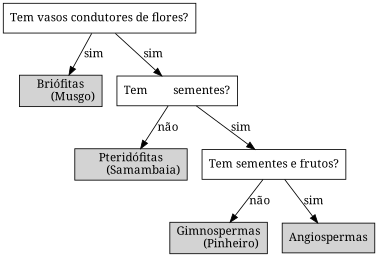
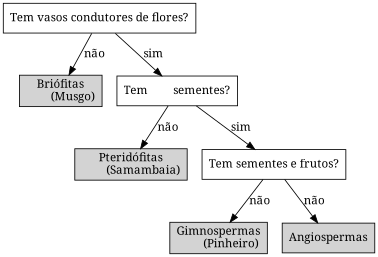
(94, 54) -> (95, 54)
(314, 201) -> (314, 201)
